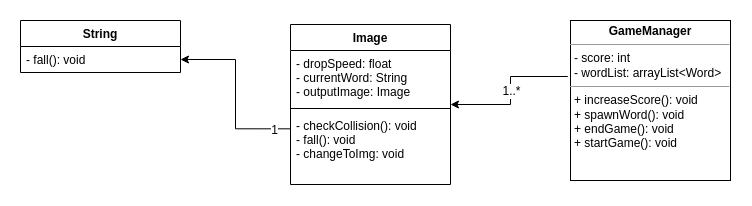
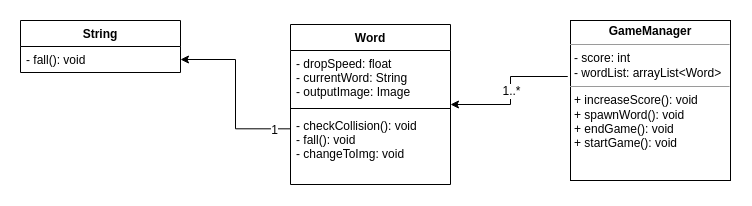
(370, 38) -> (370, 38)
